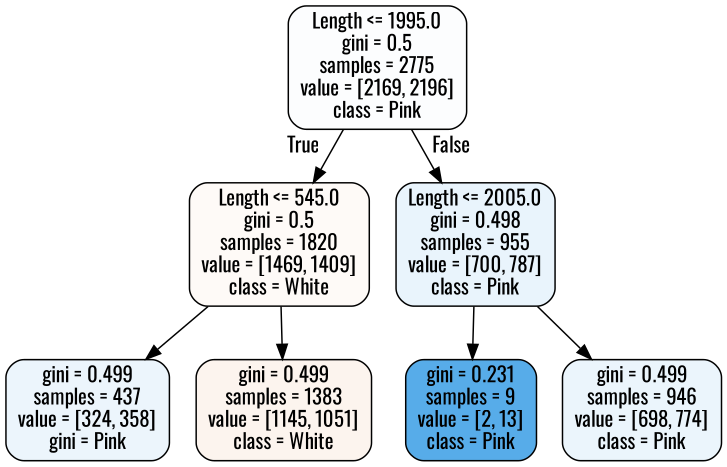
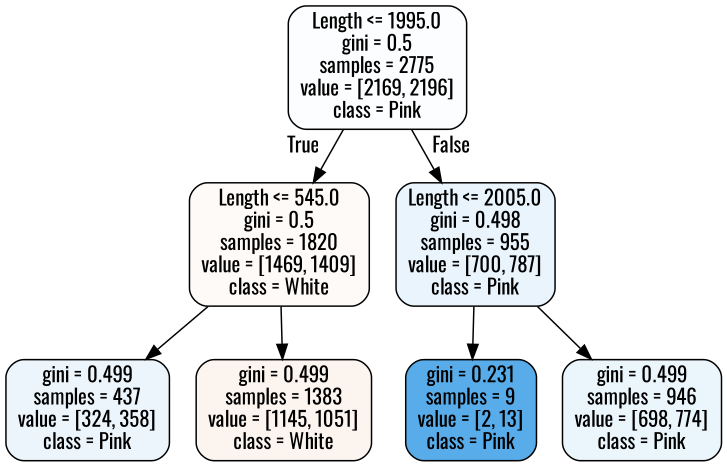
(88, 410) -> (88, 410)
